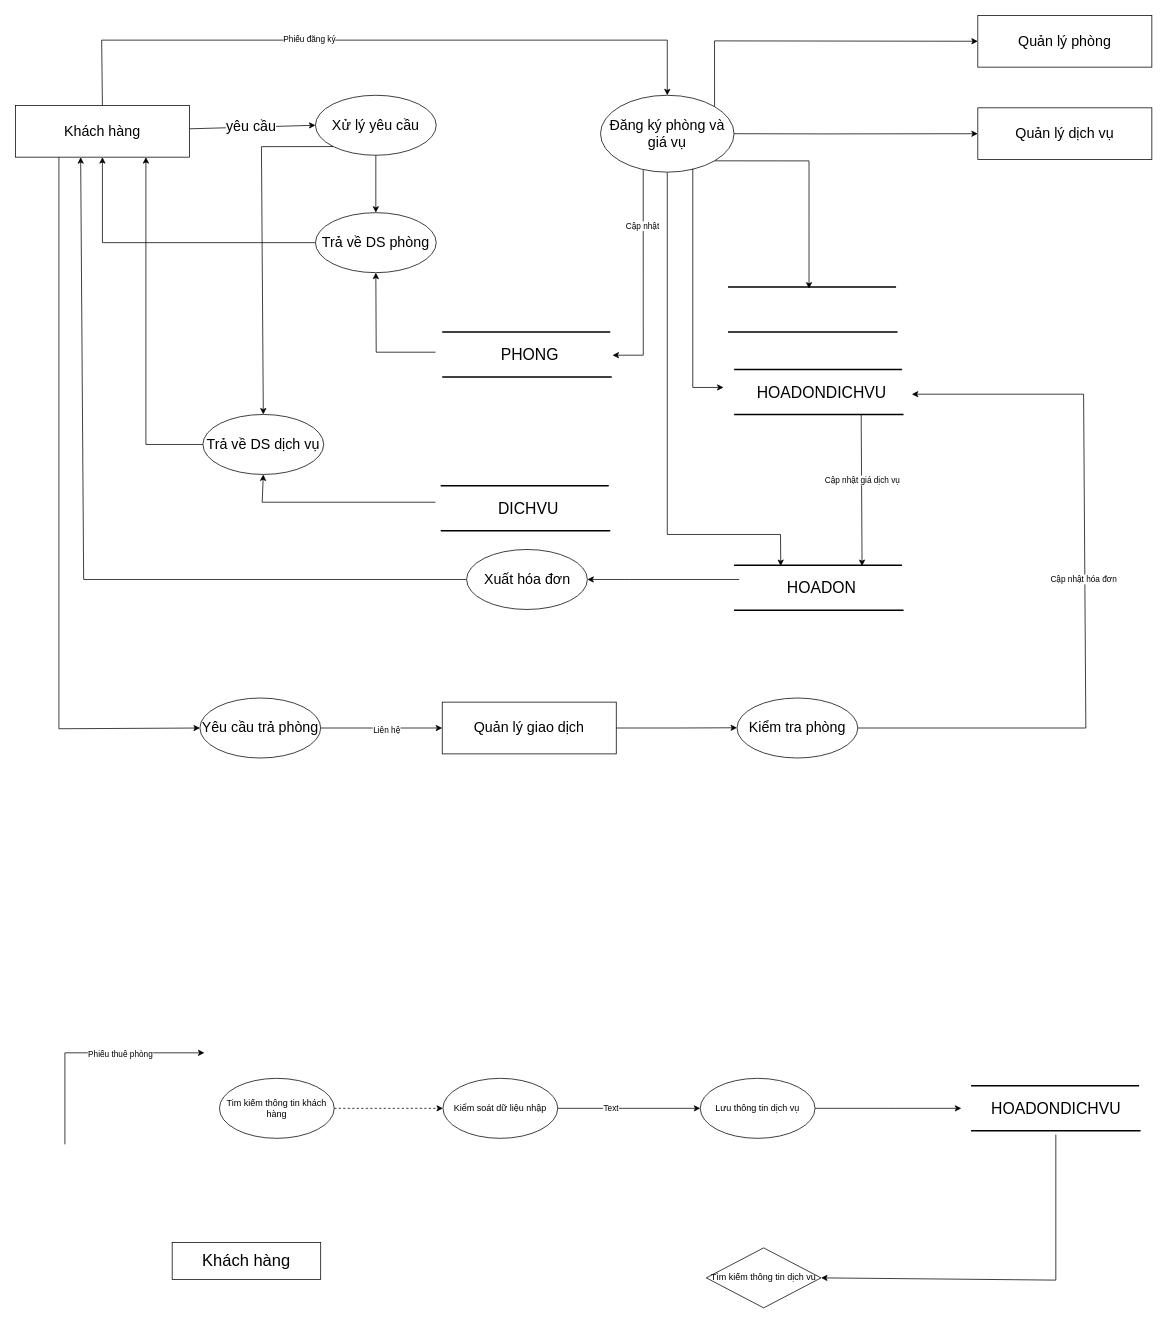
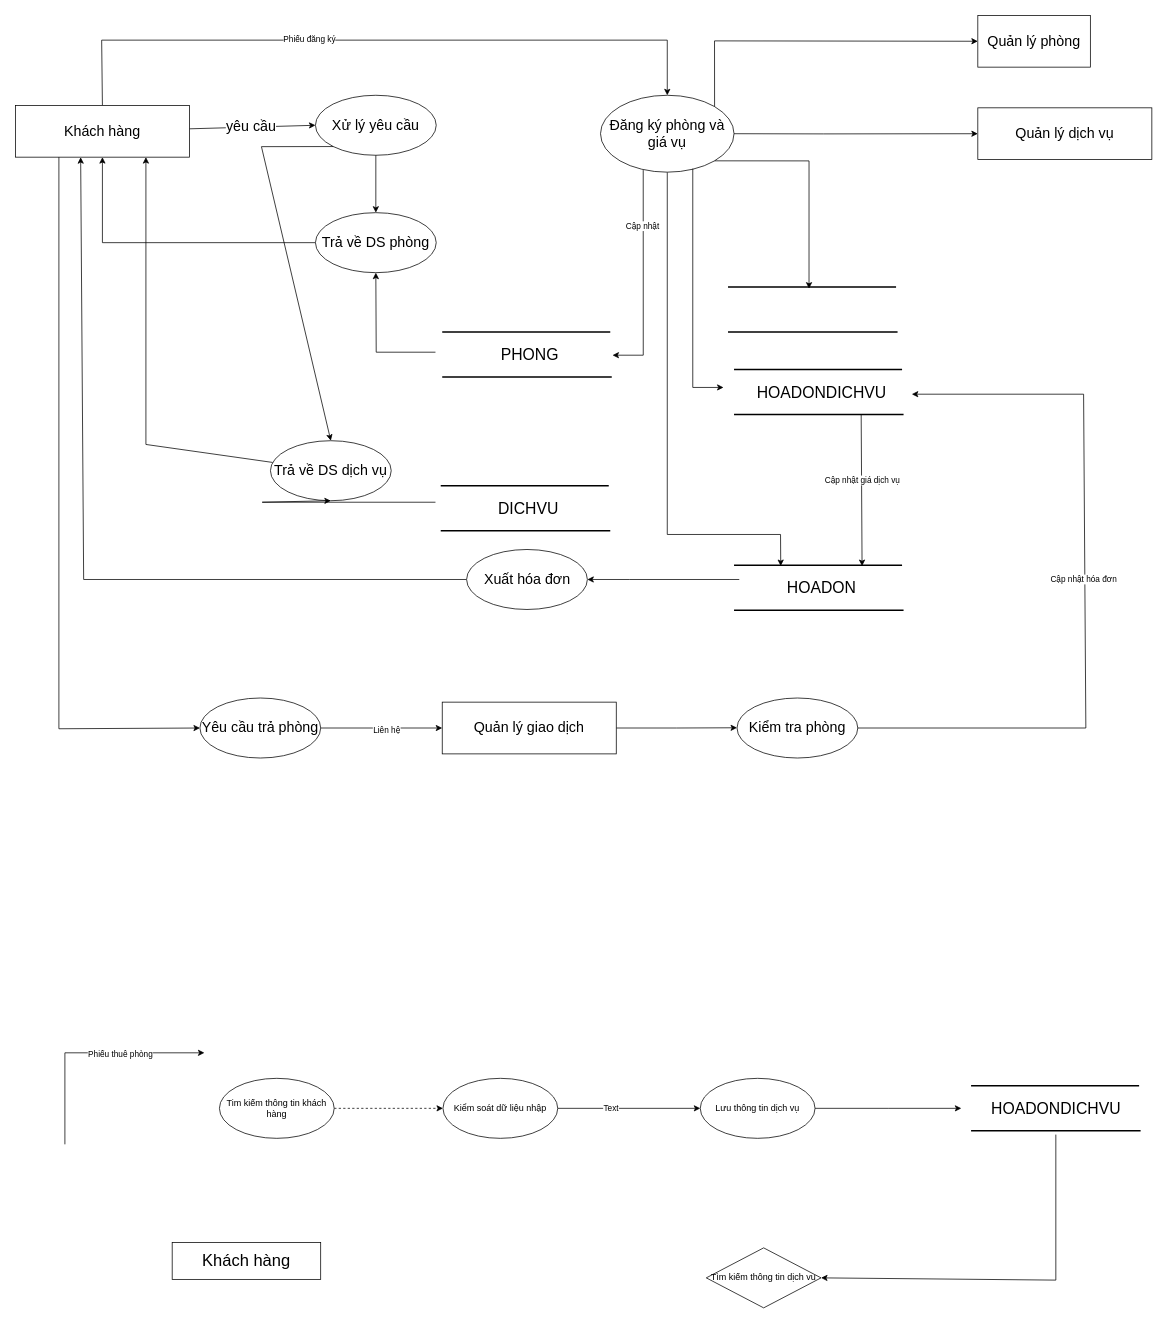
(1065, 41) -> (1034, 41)
(263, 444) -> (331, 471)
